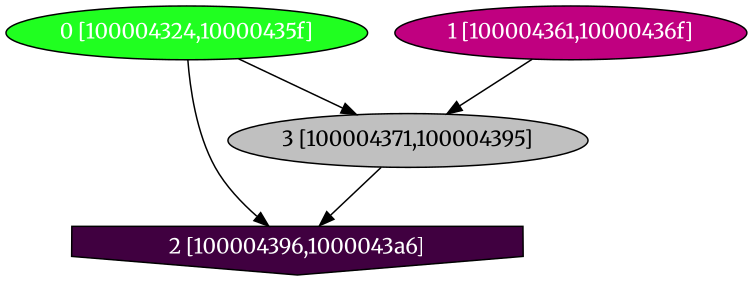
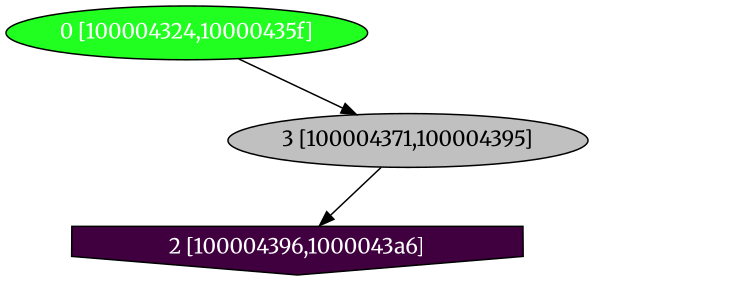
(571, 33) -> none
(205, 146) -> none
